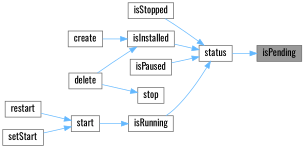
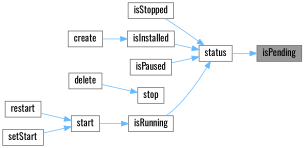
(114, 62) -> none
